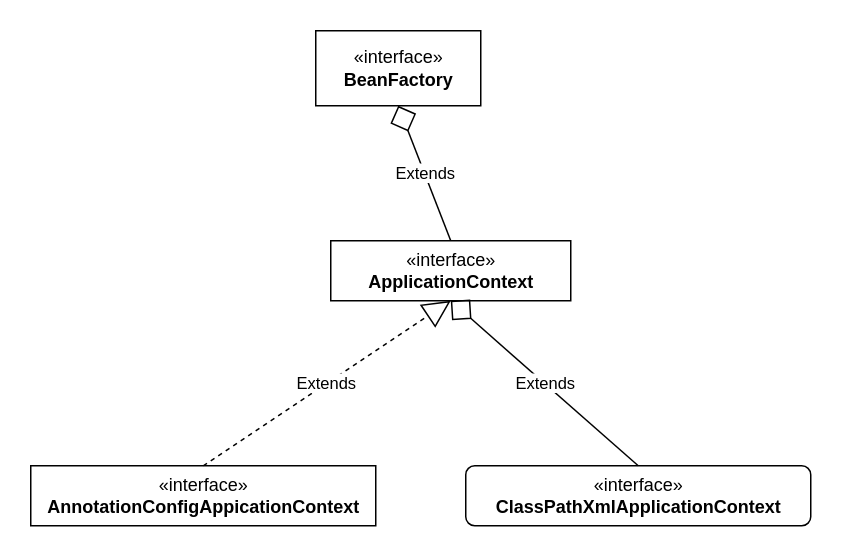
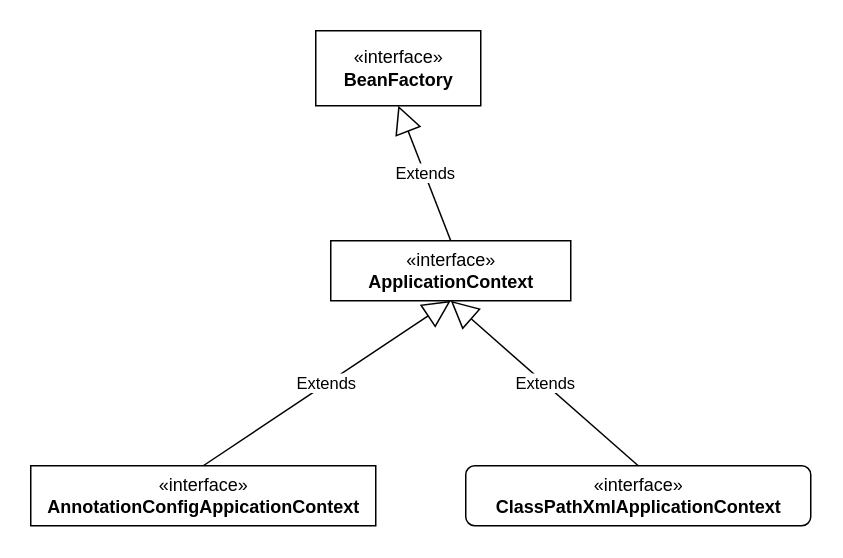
(408, 131) -> (408, 132)
(471, 319) -> (472, 319)
(259, 429) -> (259, 429)
